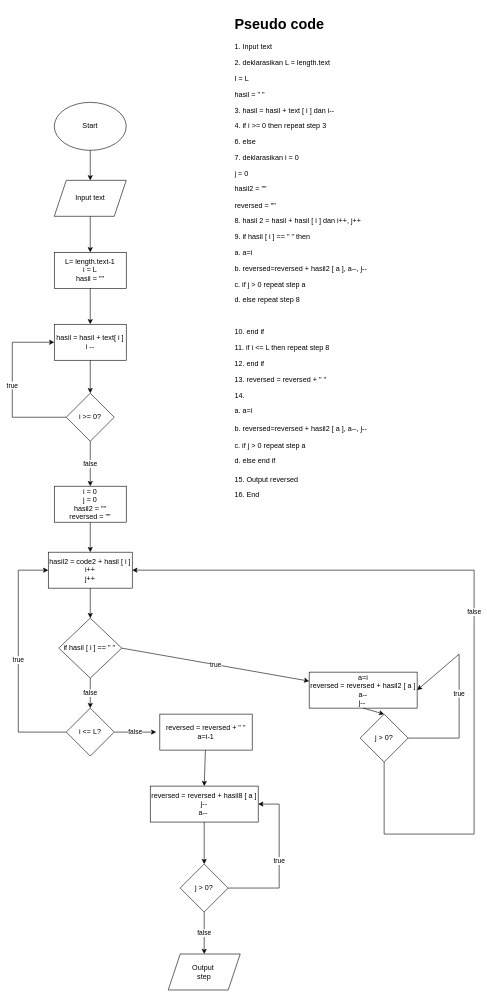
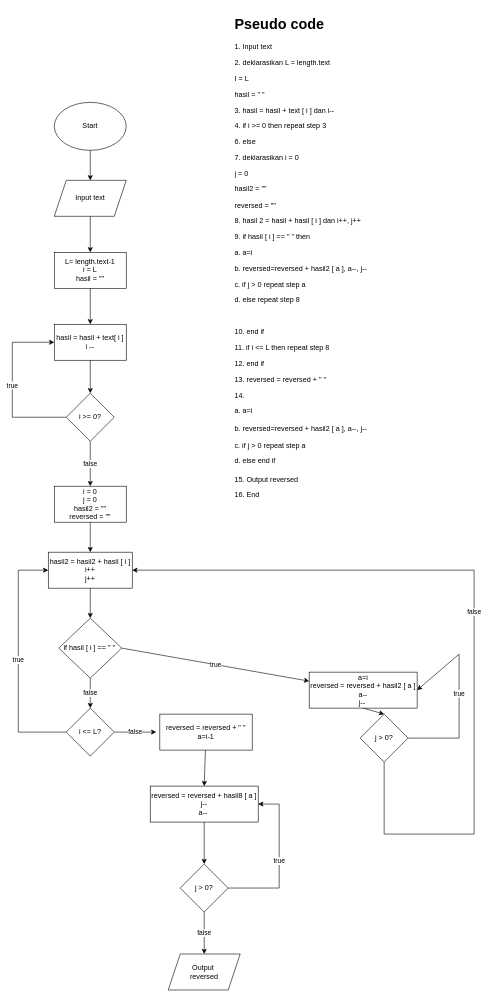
(90, 570) -> (90, 570)
(204, 972) -> (204, 972)
